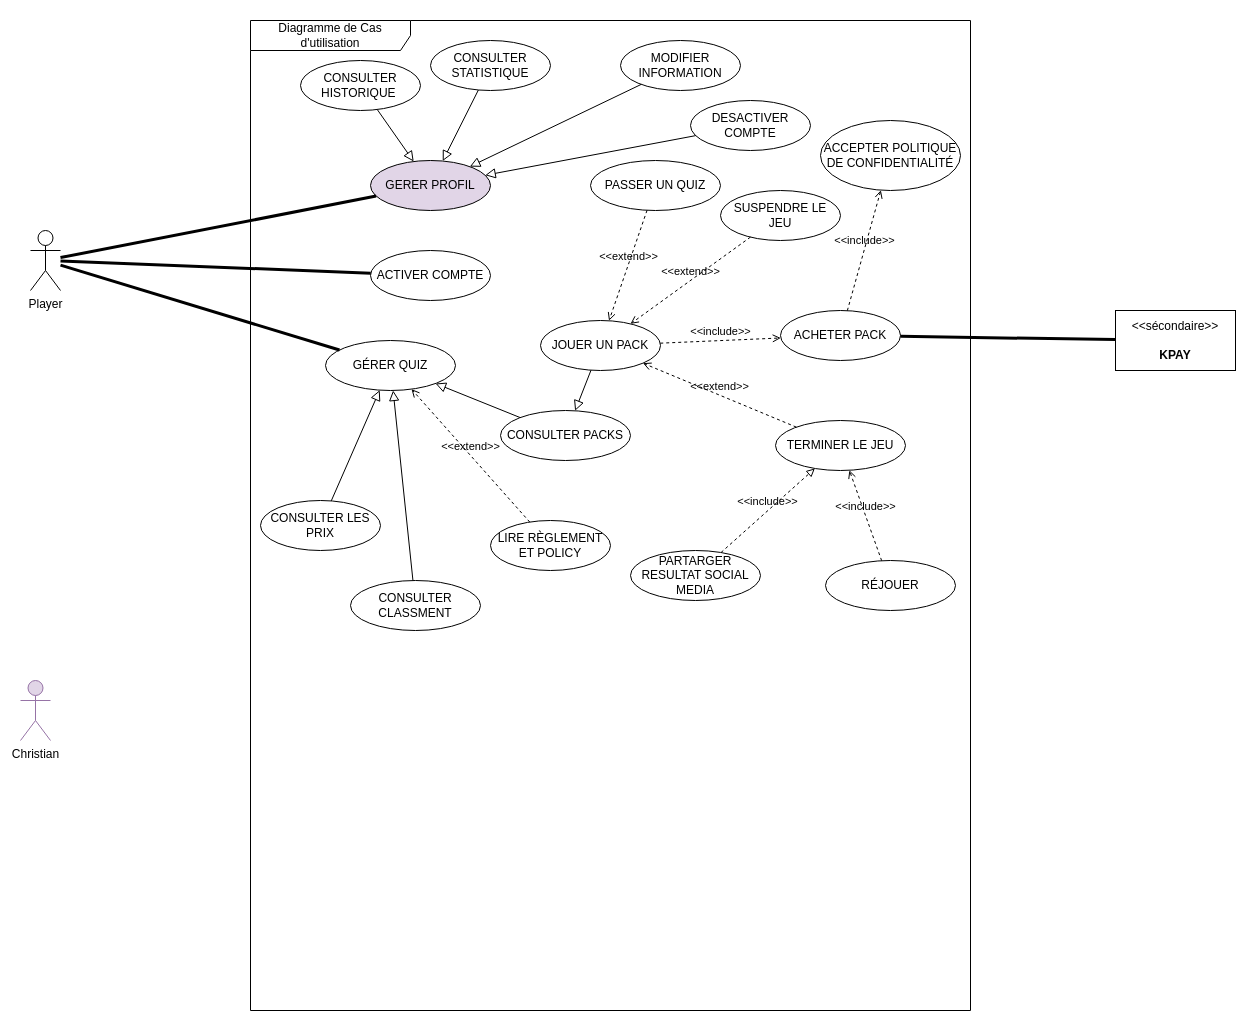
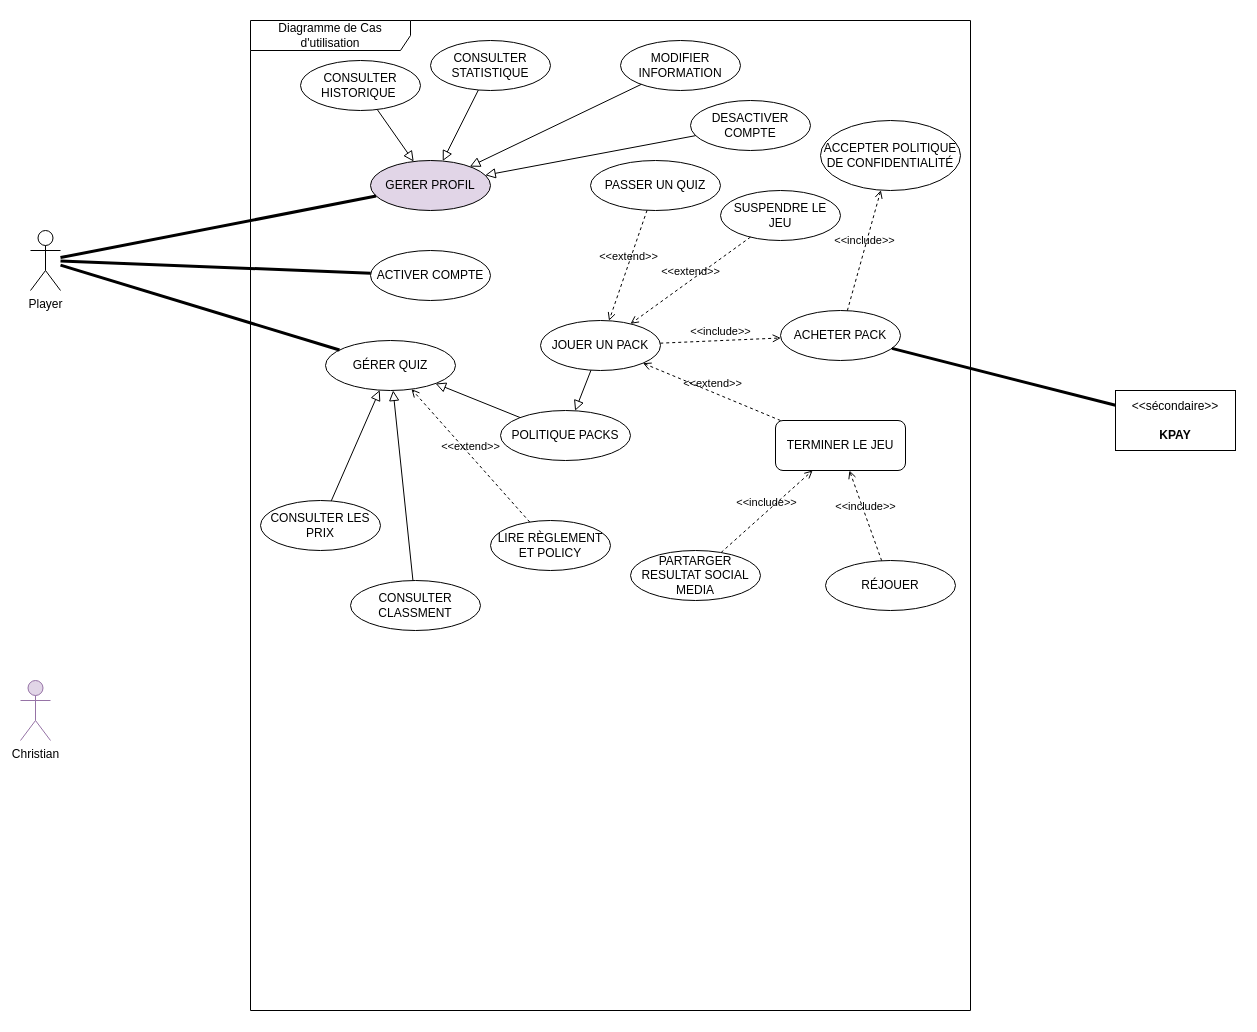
(1176, 341) -> (1176, 421)
(566, 436) -> (566, 436)
(841, 446) -> (841, 446)
(807, 475) -> (809, 474)
